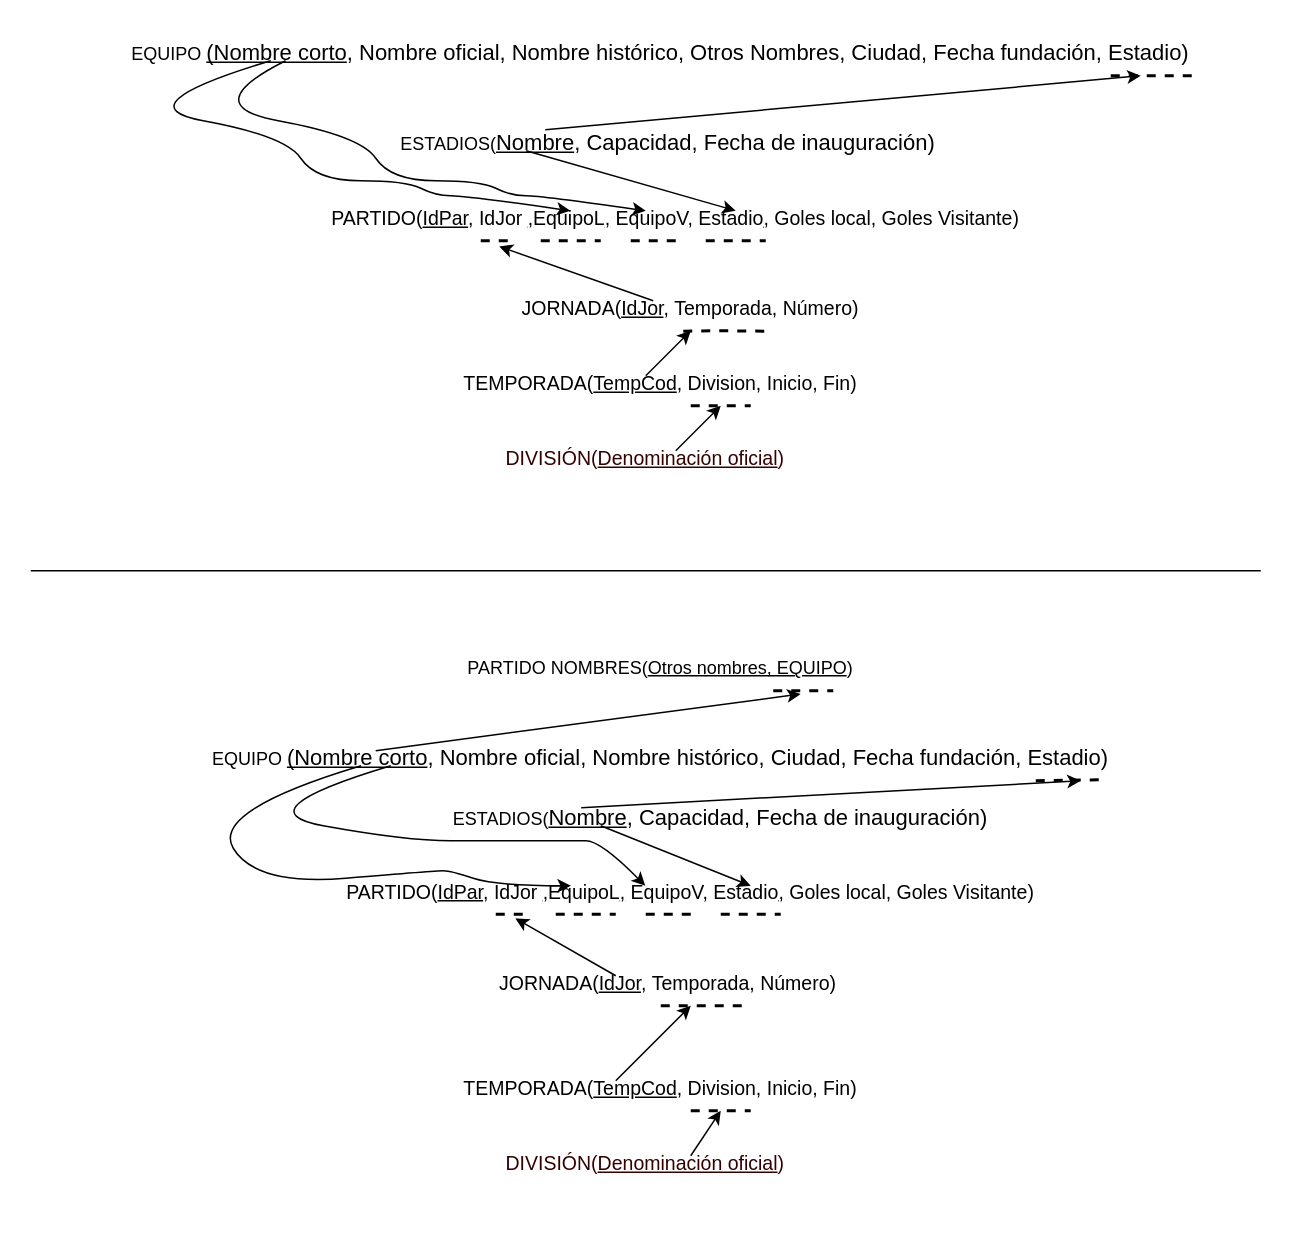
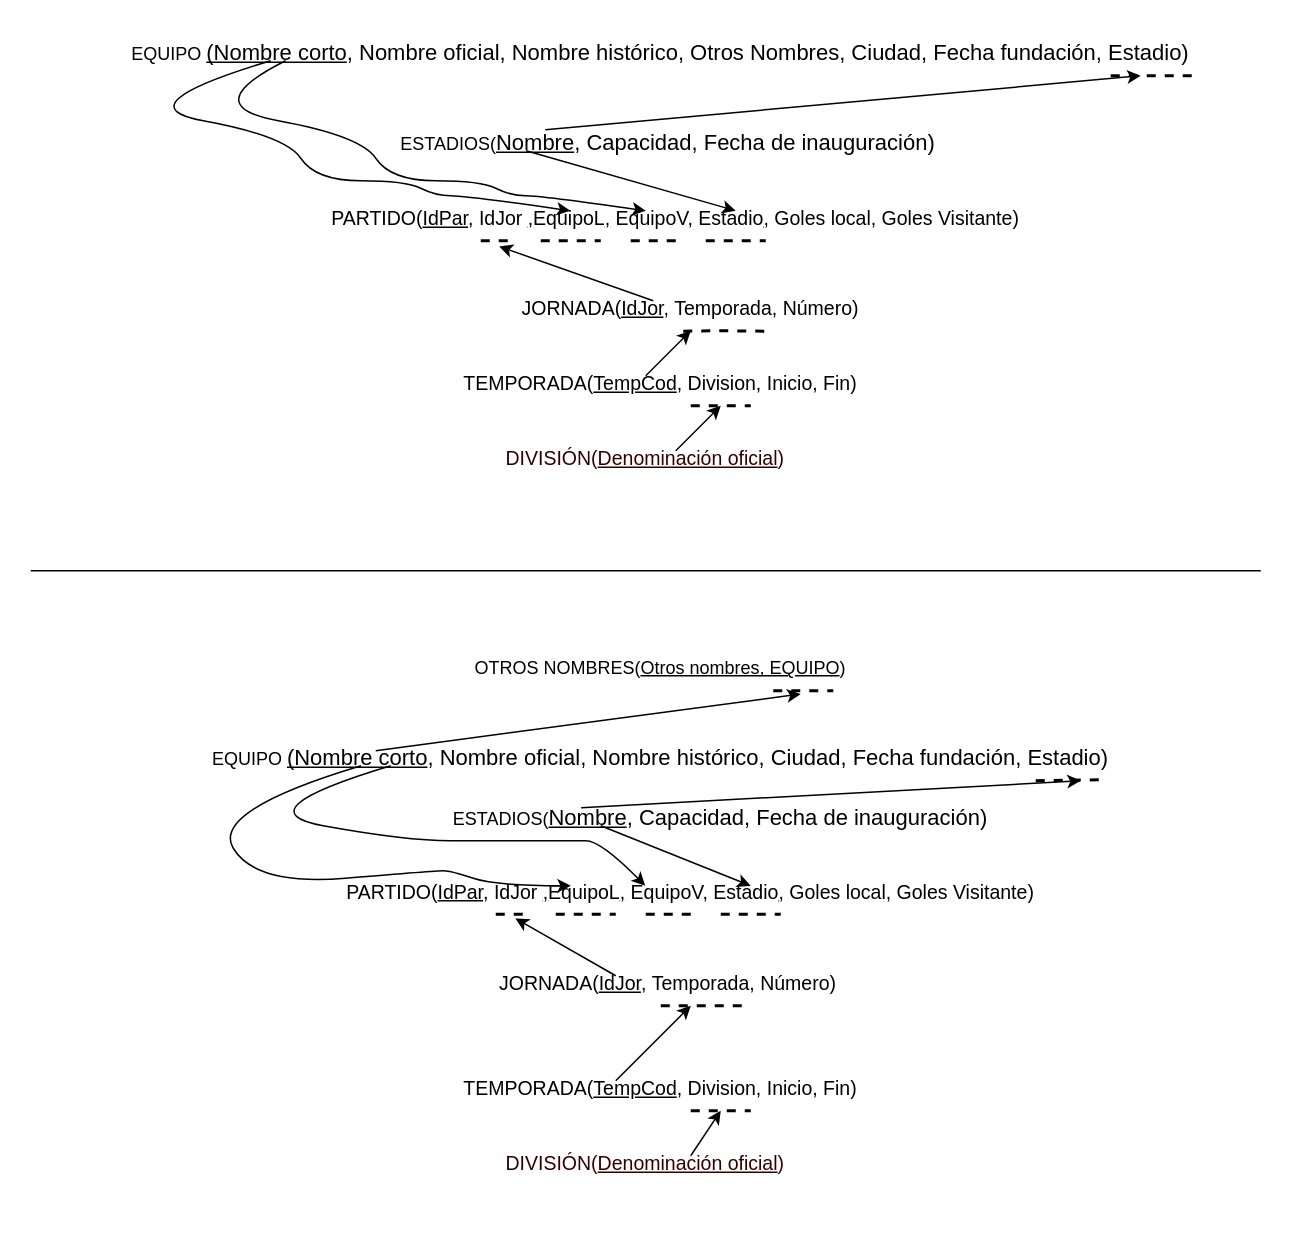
(661, 668) -> (661, 668)
